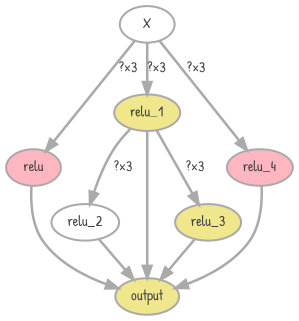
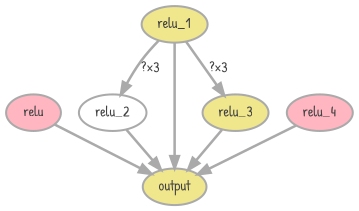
(147, 24) -> none
